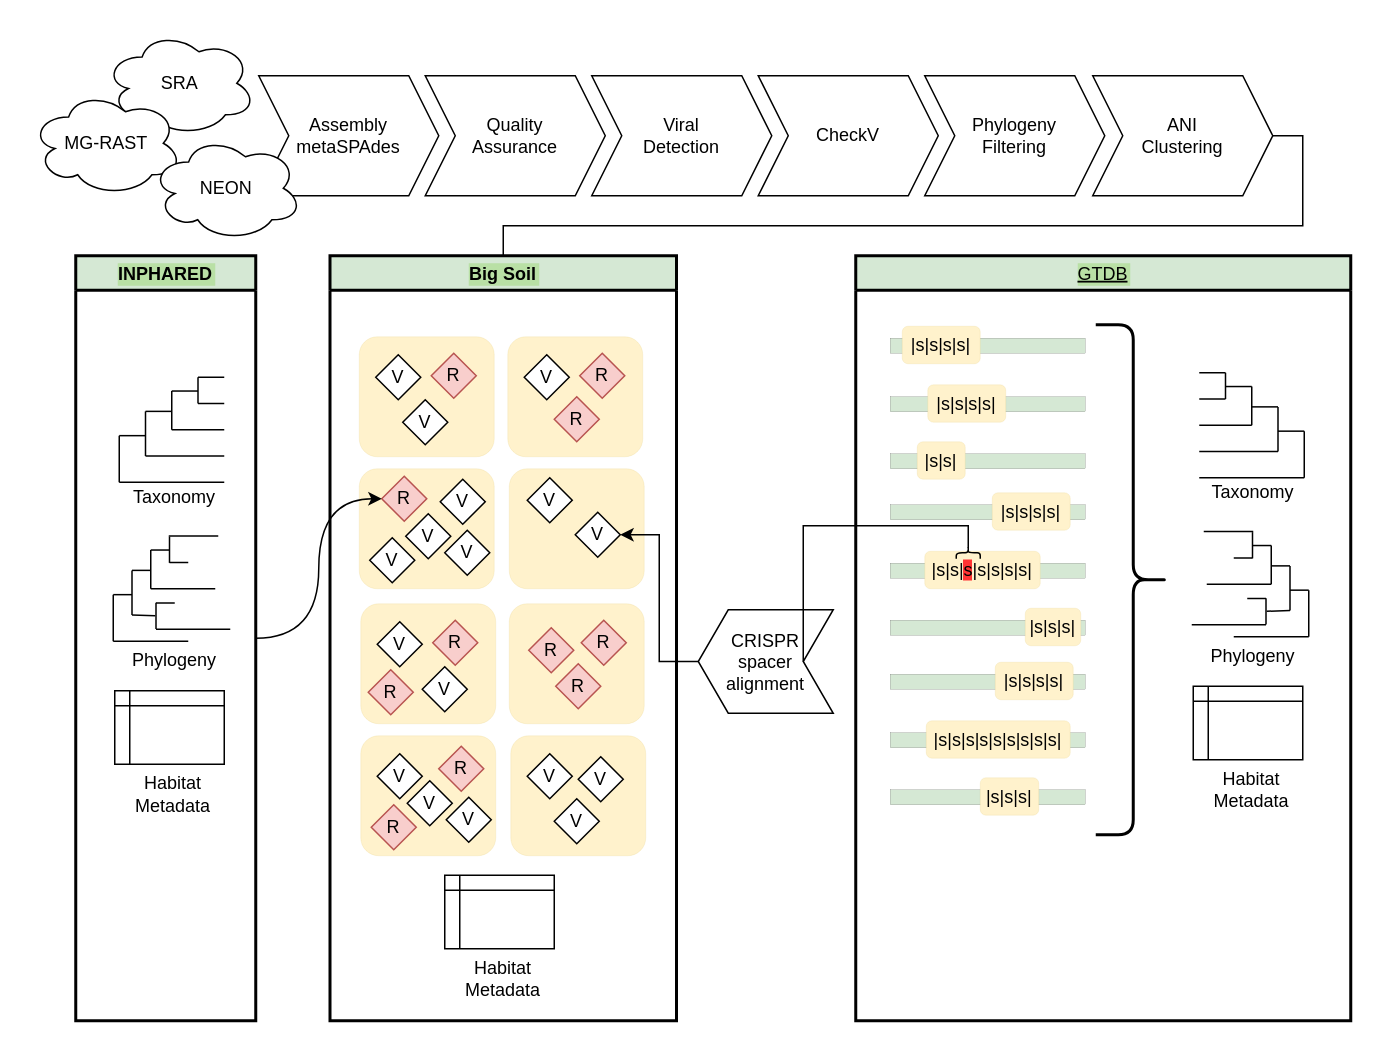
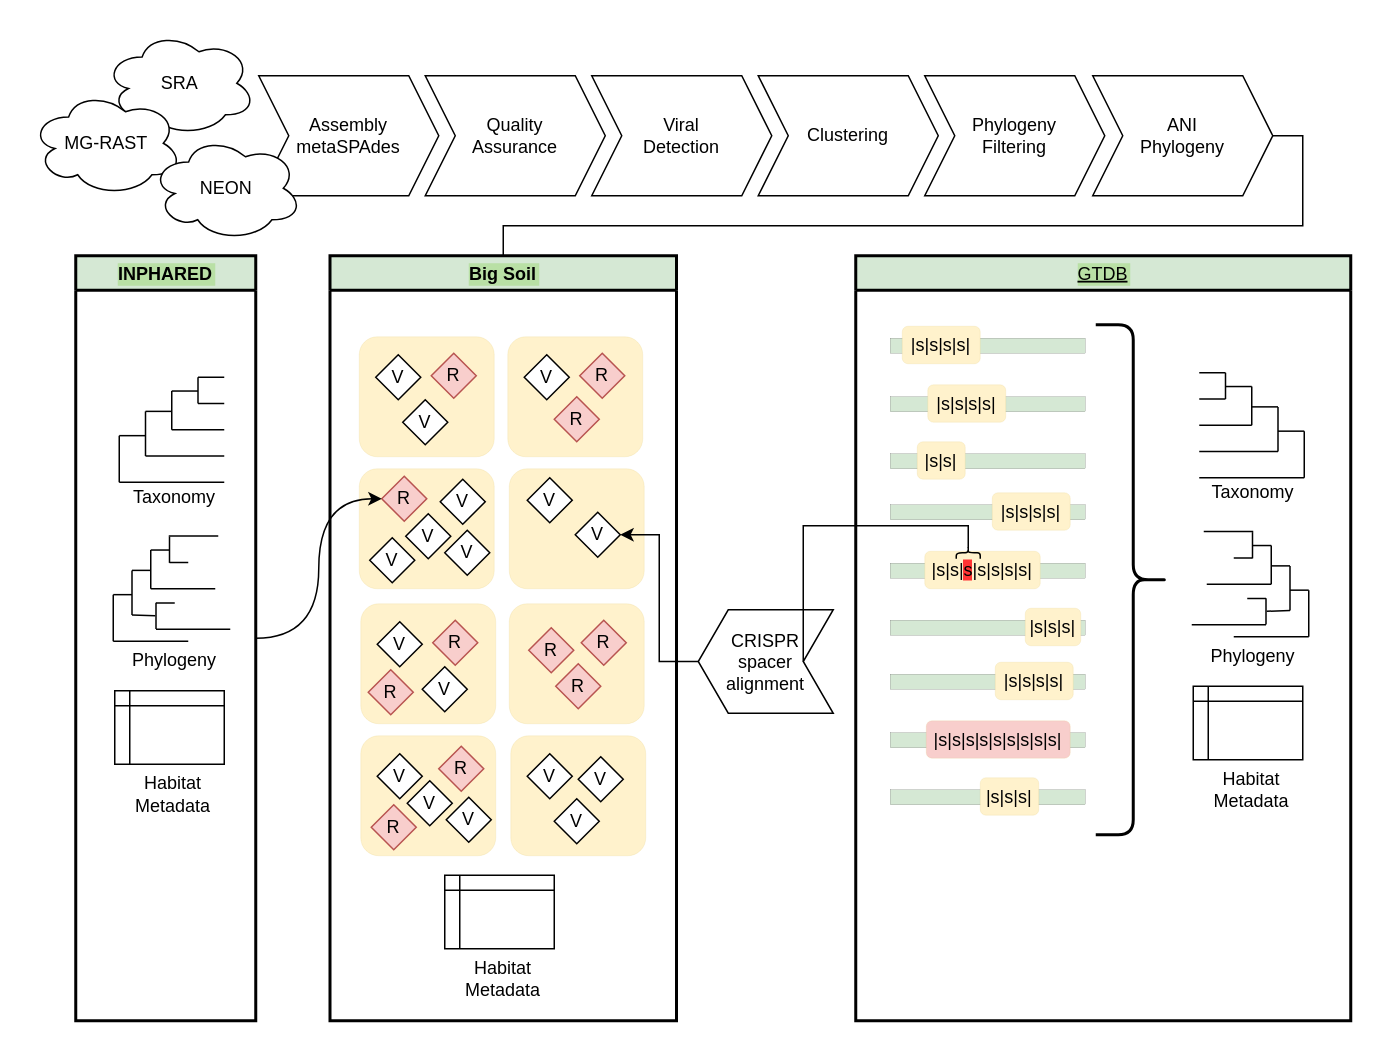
(848, 136) -> (848, 136)
(1183, 136) -> (1183, 136)
(998, 740) -> (998, 740)
